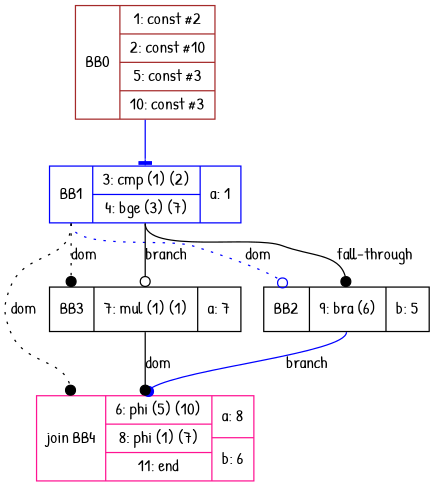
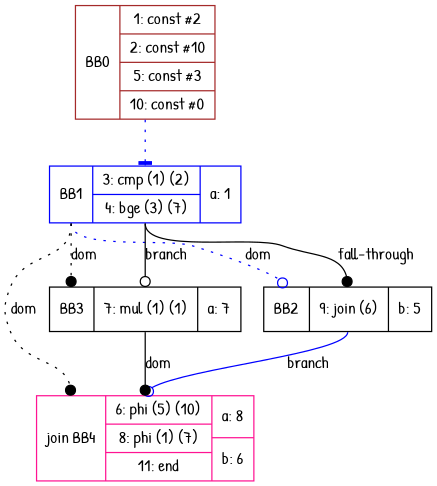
(167, 104) -> (167, 104)
(145, 139) -> (145, 139)
(348, 309) -> (349, 309)
(251, 363) -> (251, 363)
